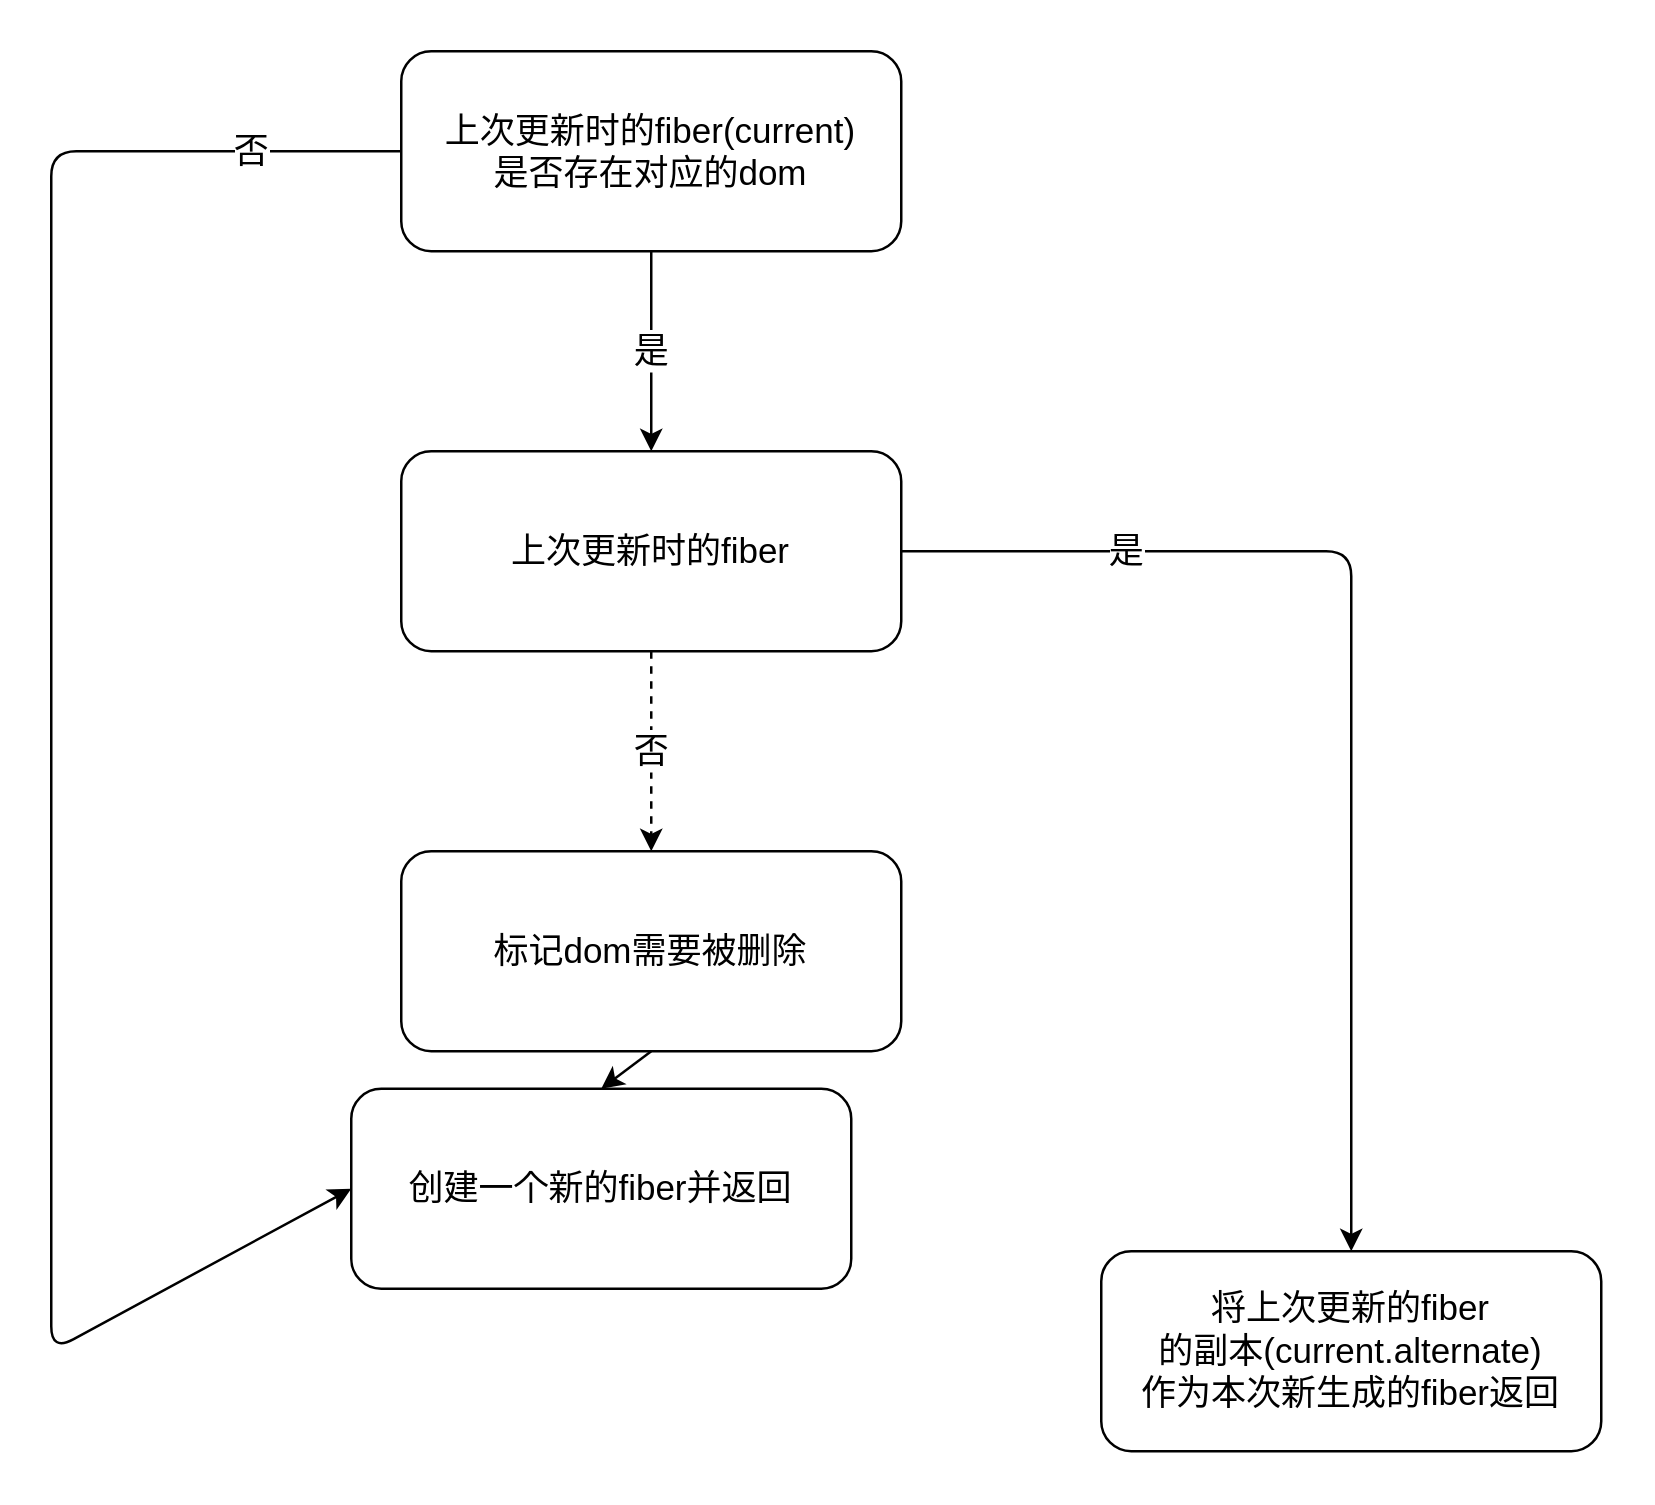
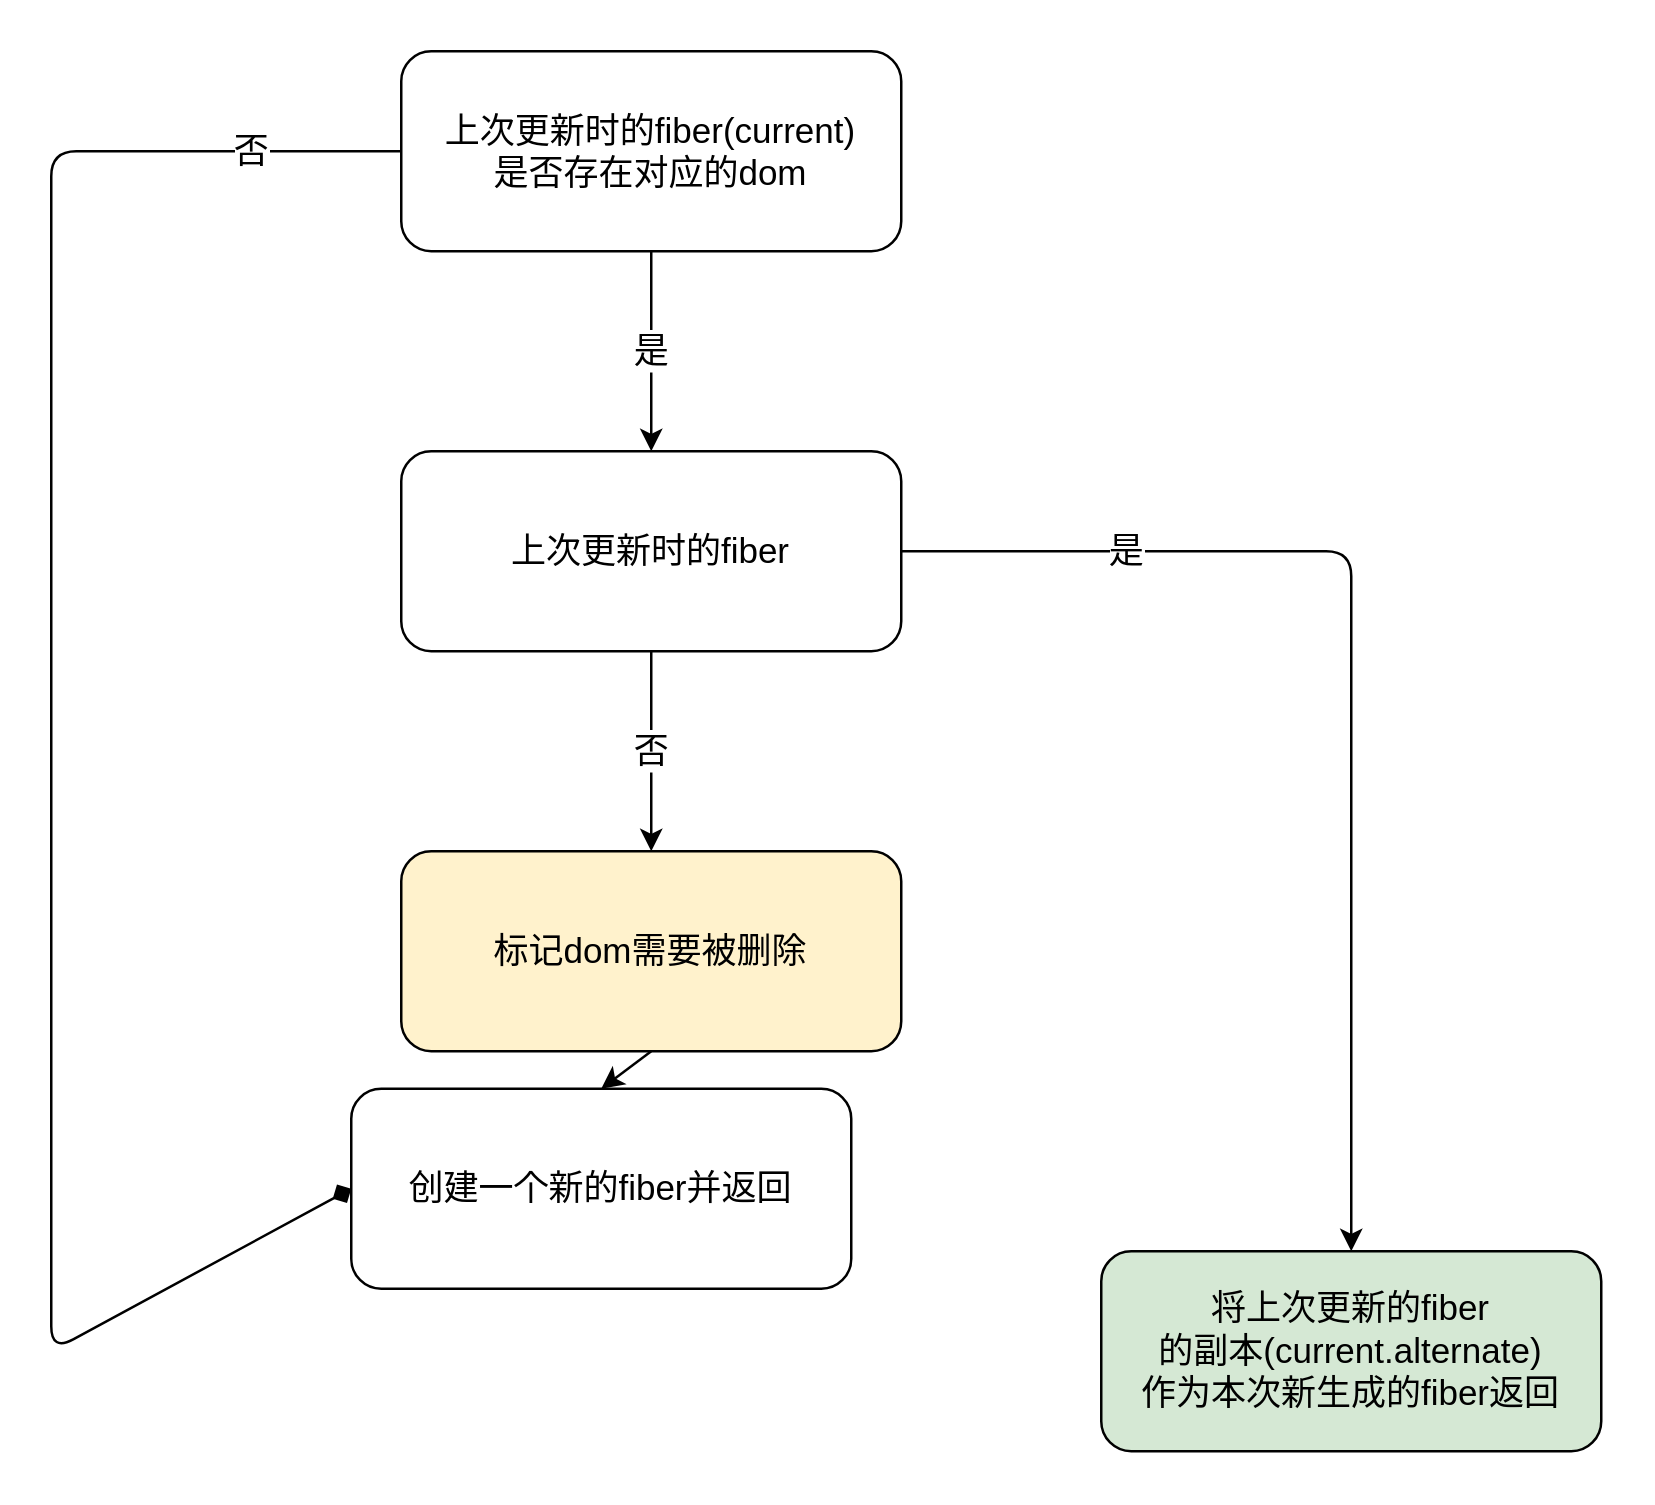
(651, 692) -> (651, 692)
(651, 951) -> (651, 951)
(335, 1198) -> (333, 1198)
(1351, 1351) -> (1351, 1351)
